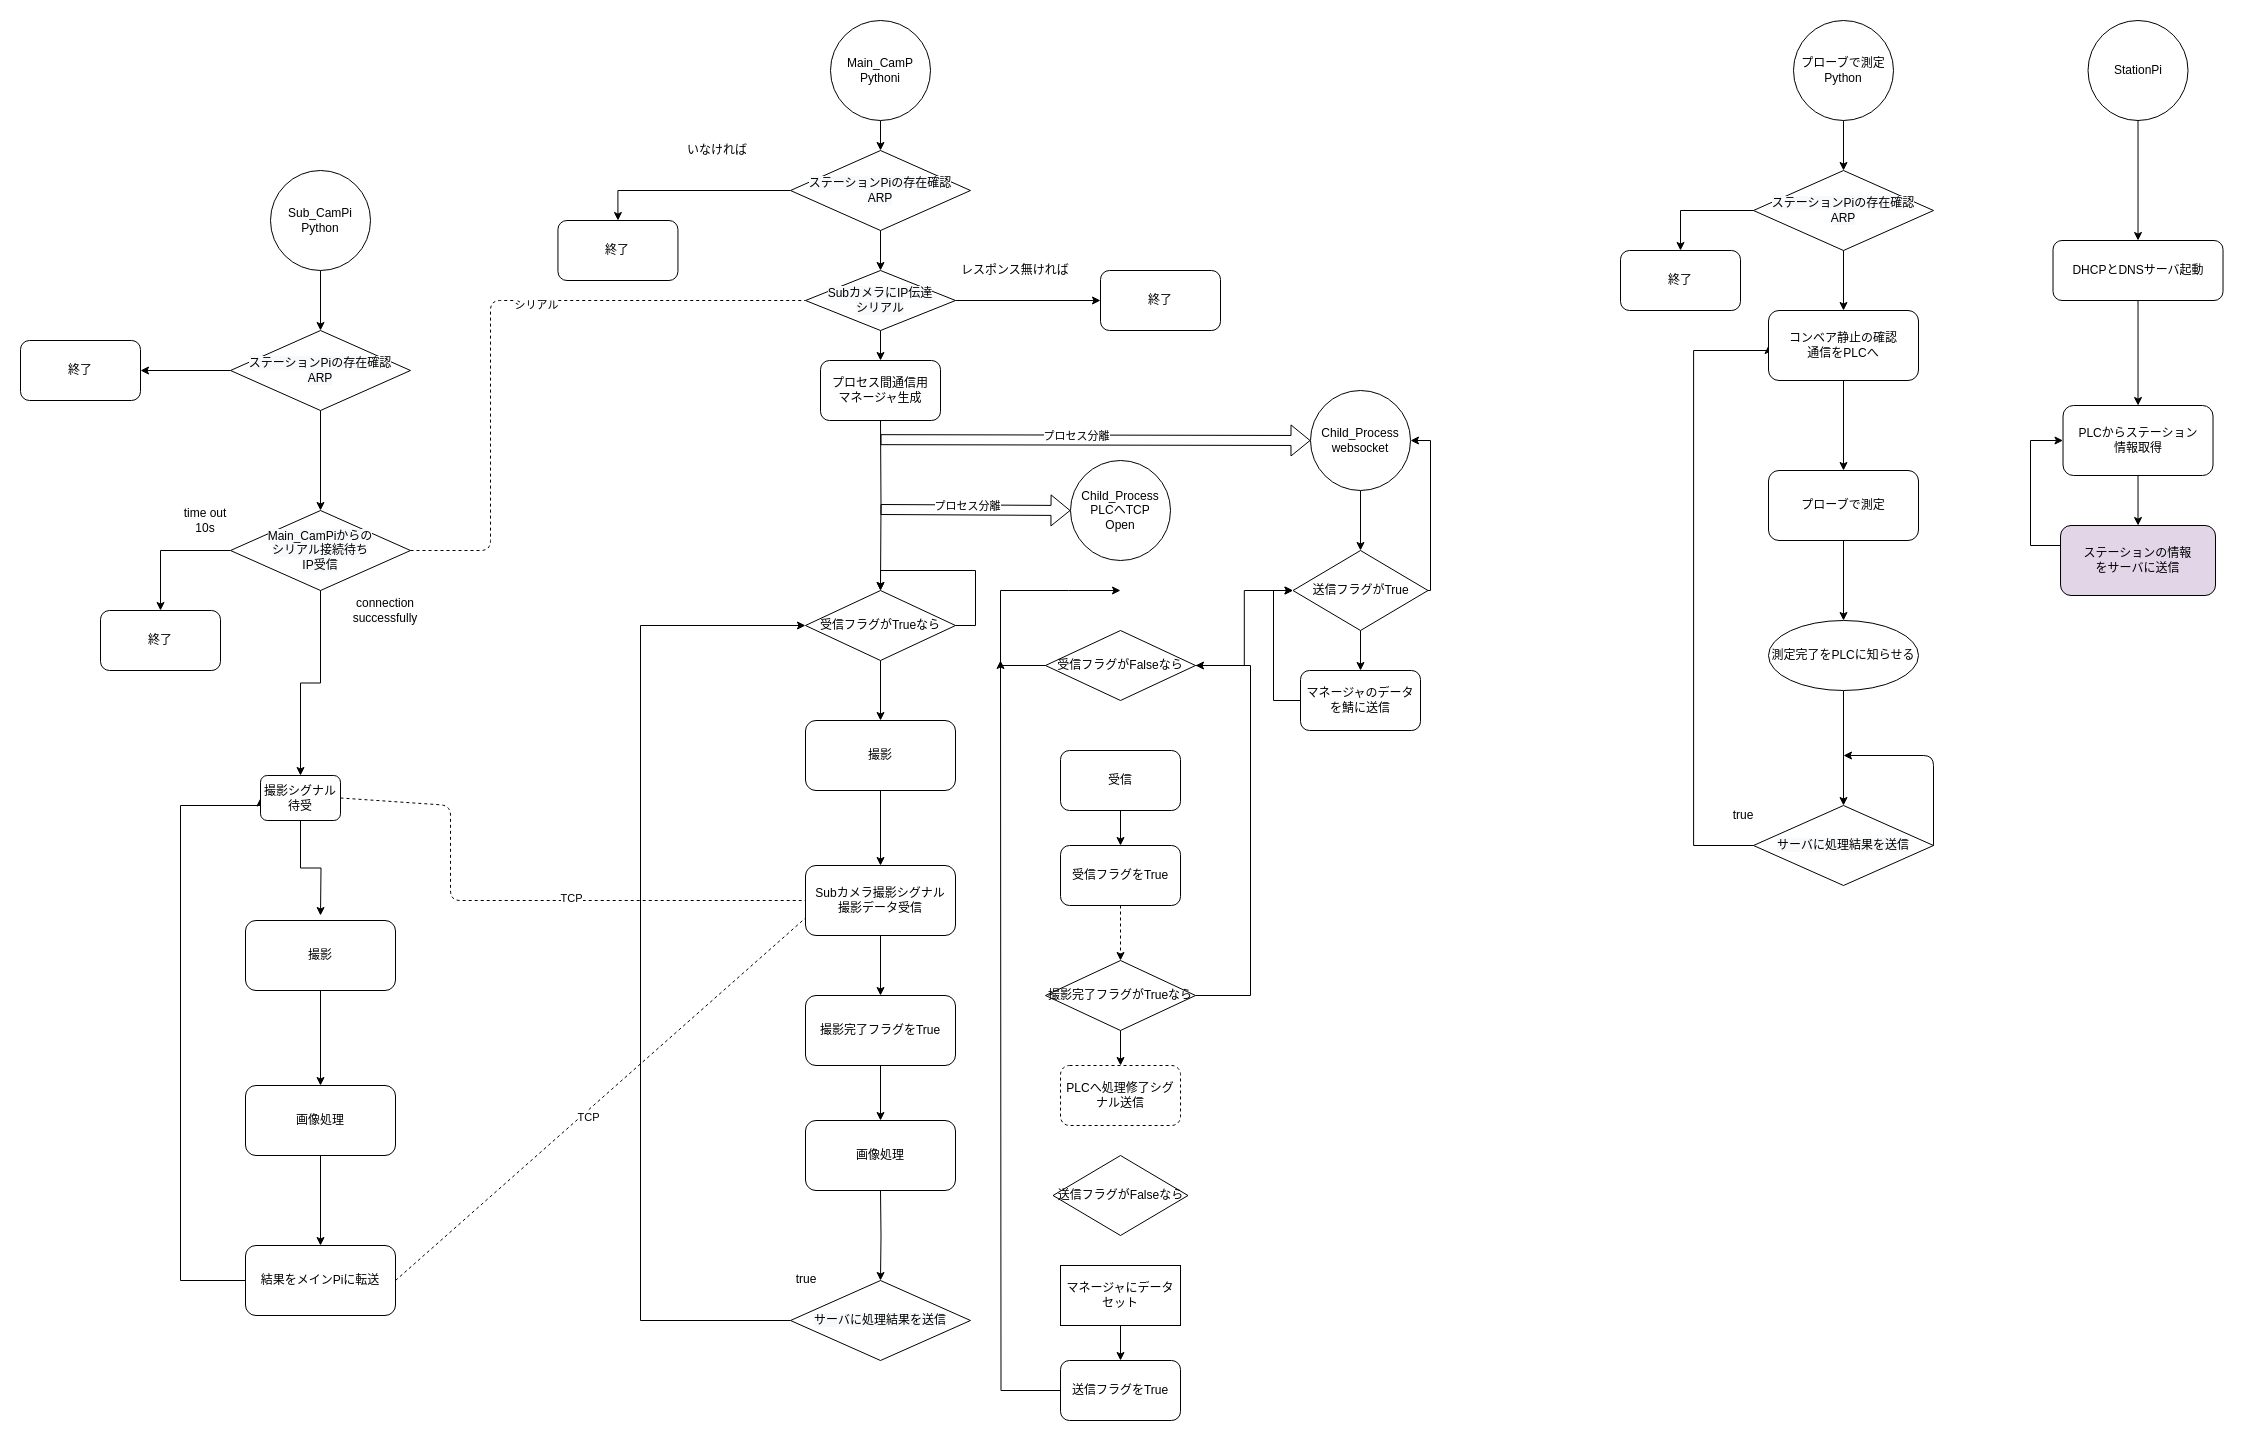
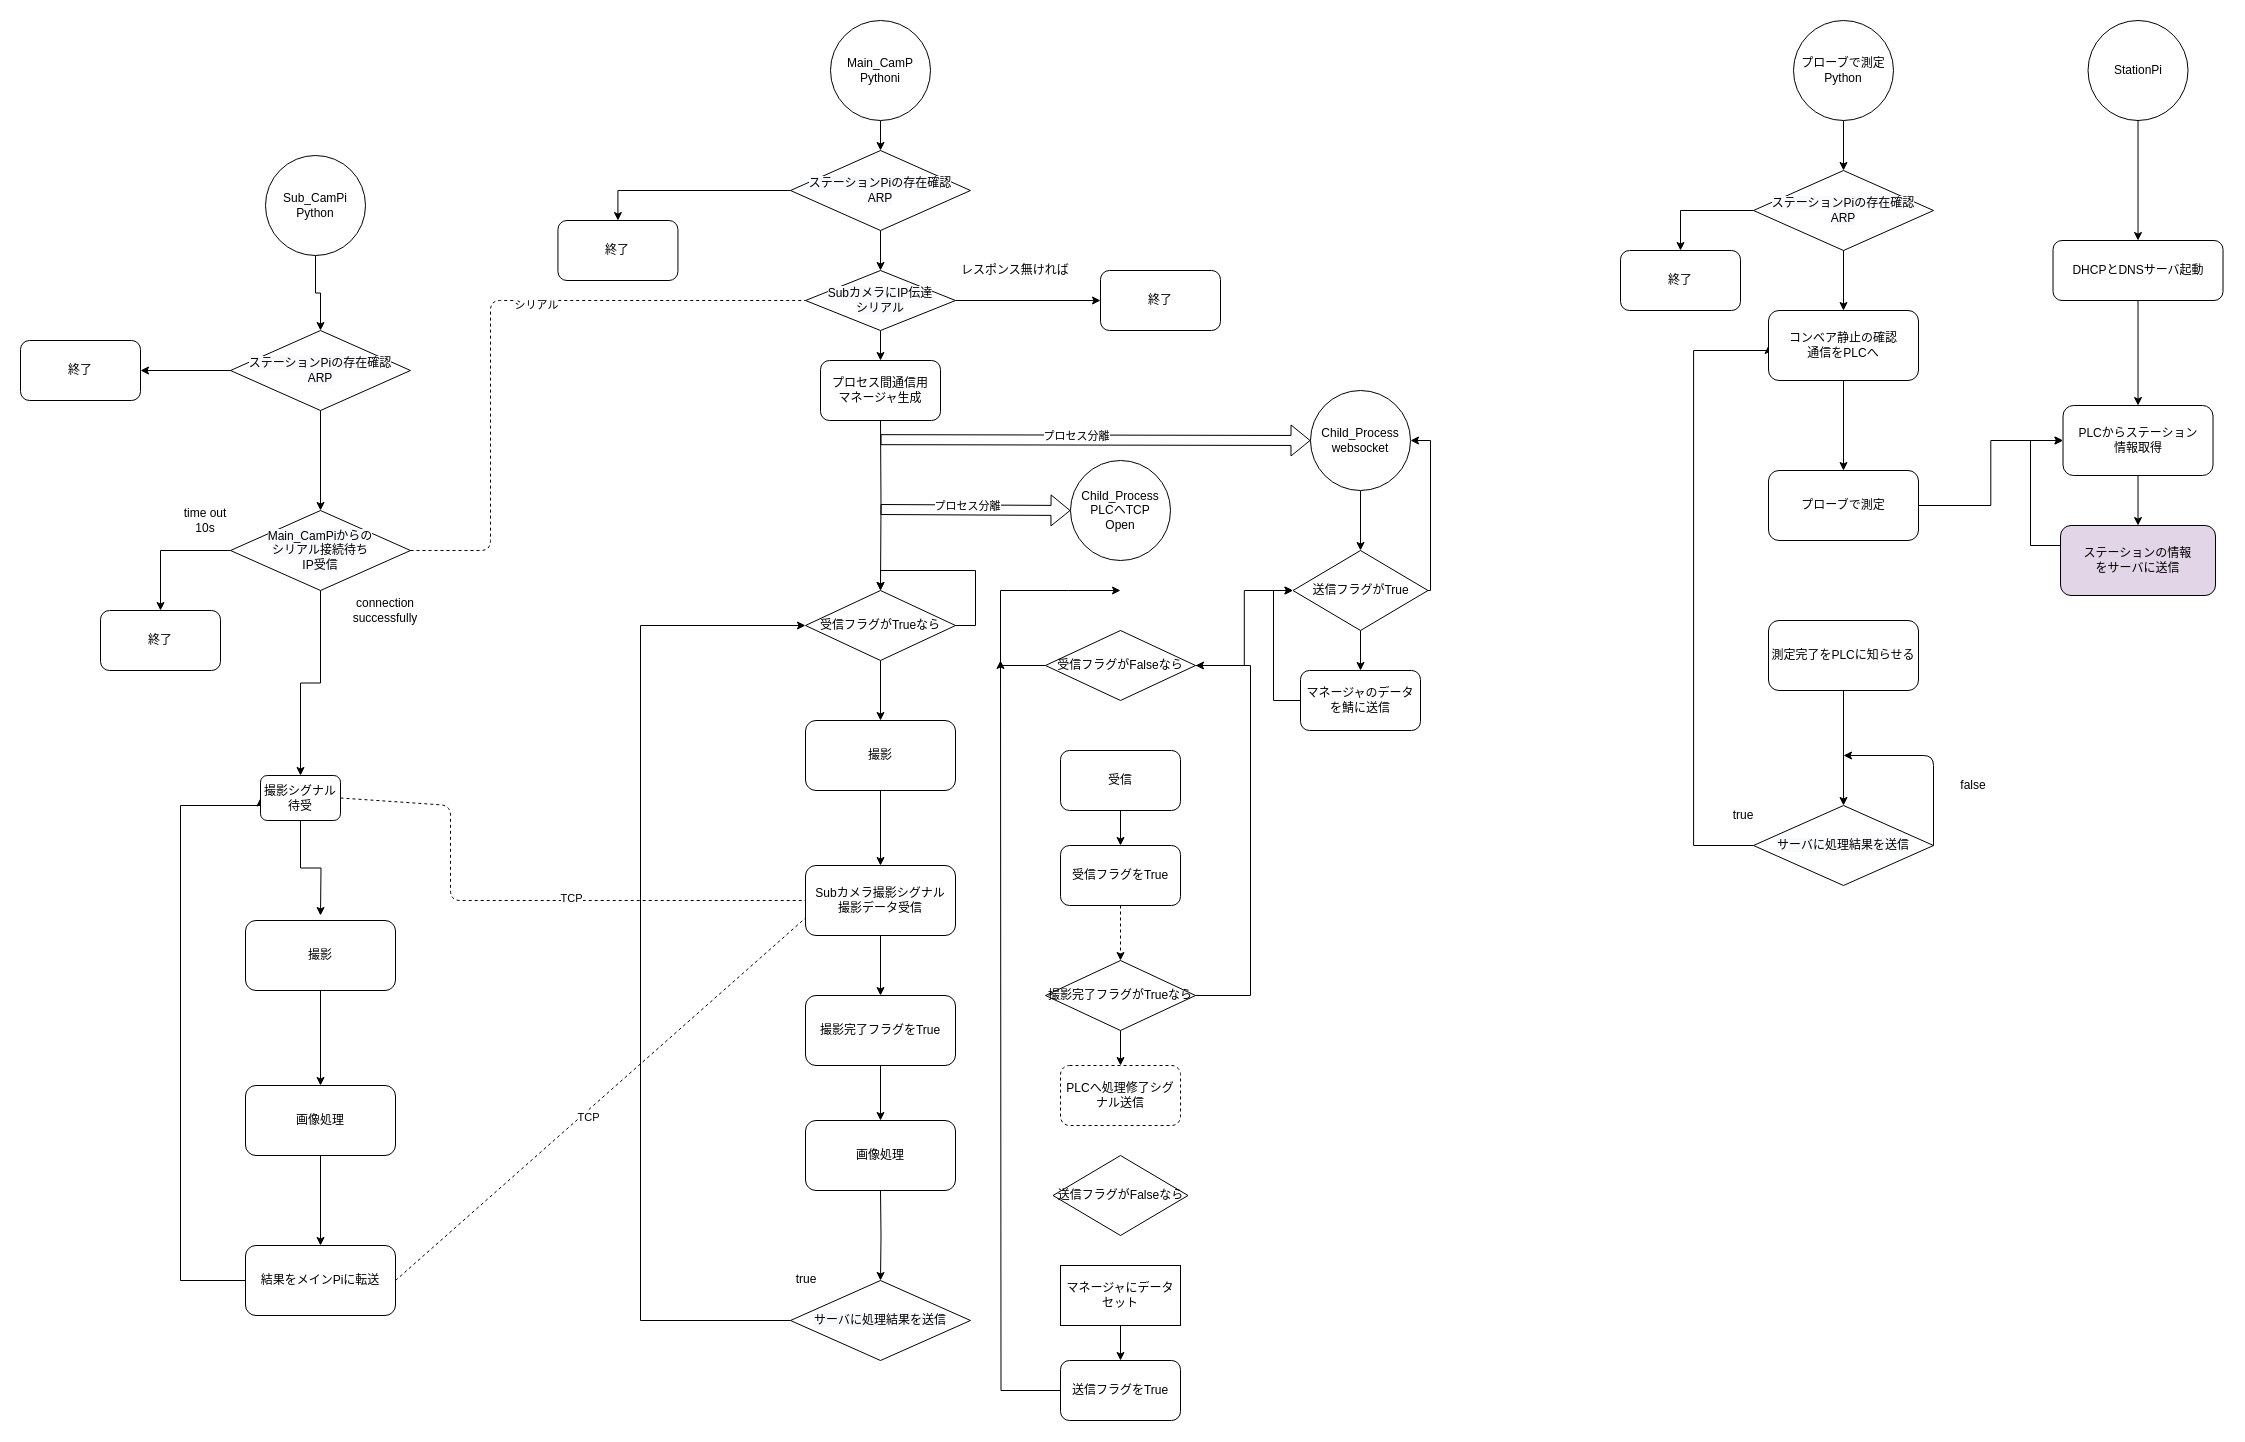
(718, 151) -> none
(321, 221) -> (316, 206)
(1844, 577) -> (1991, 491)
(1844, 656) -> (1844, 656)
none -> (1974, 786)
